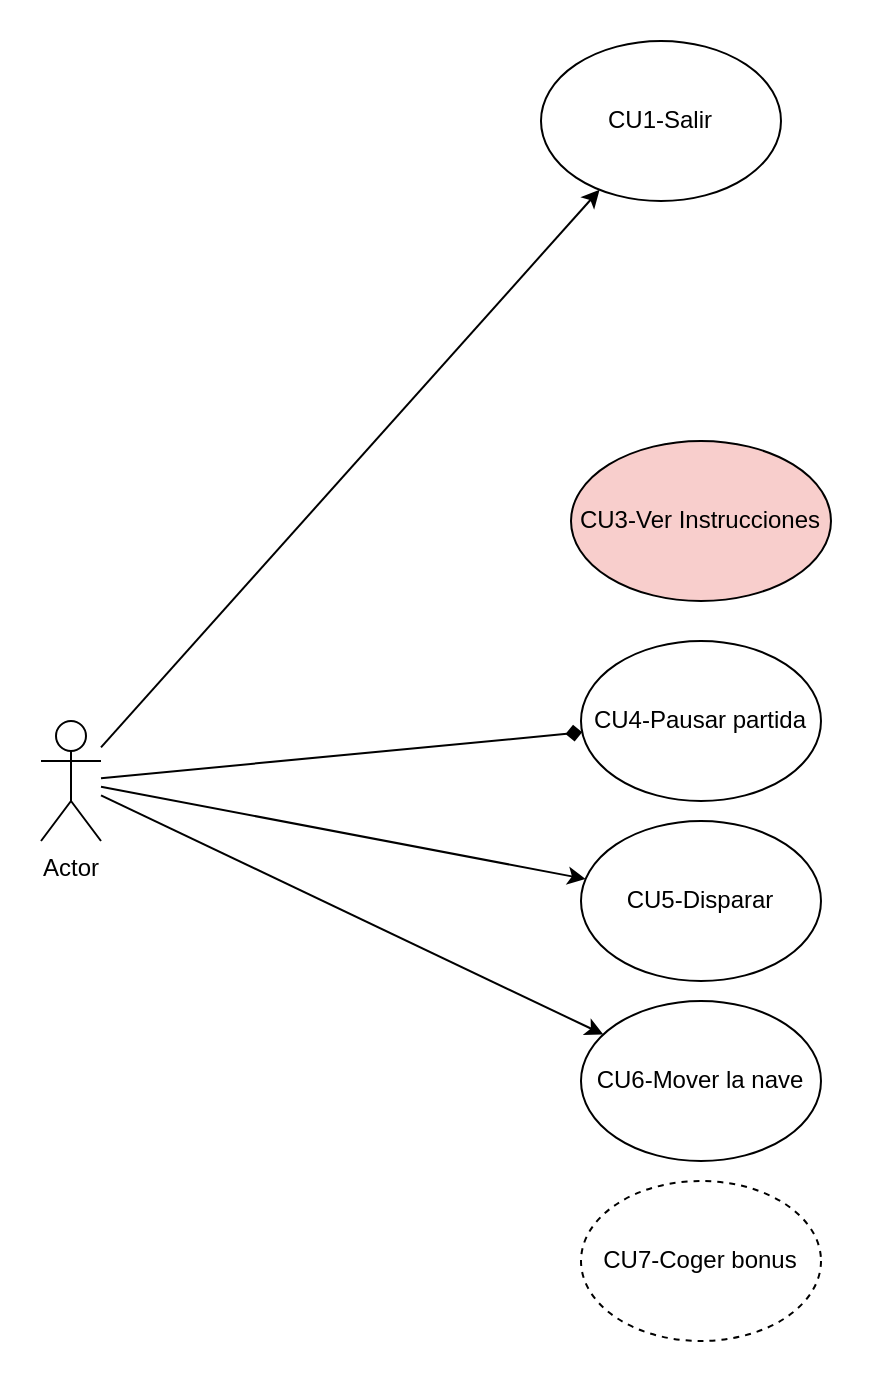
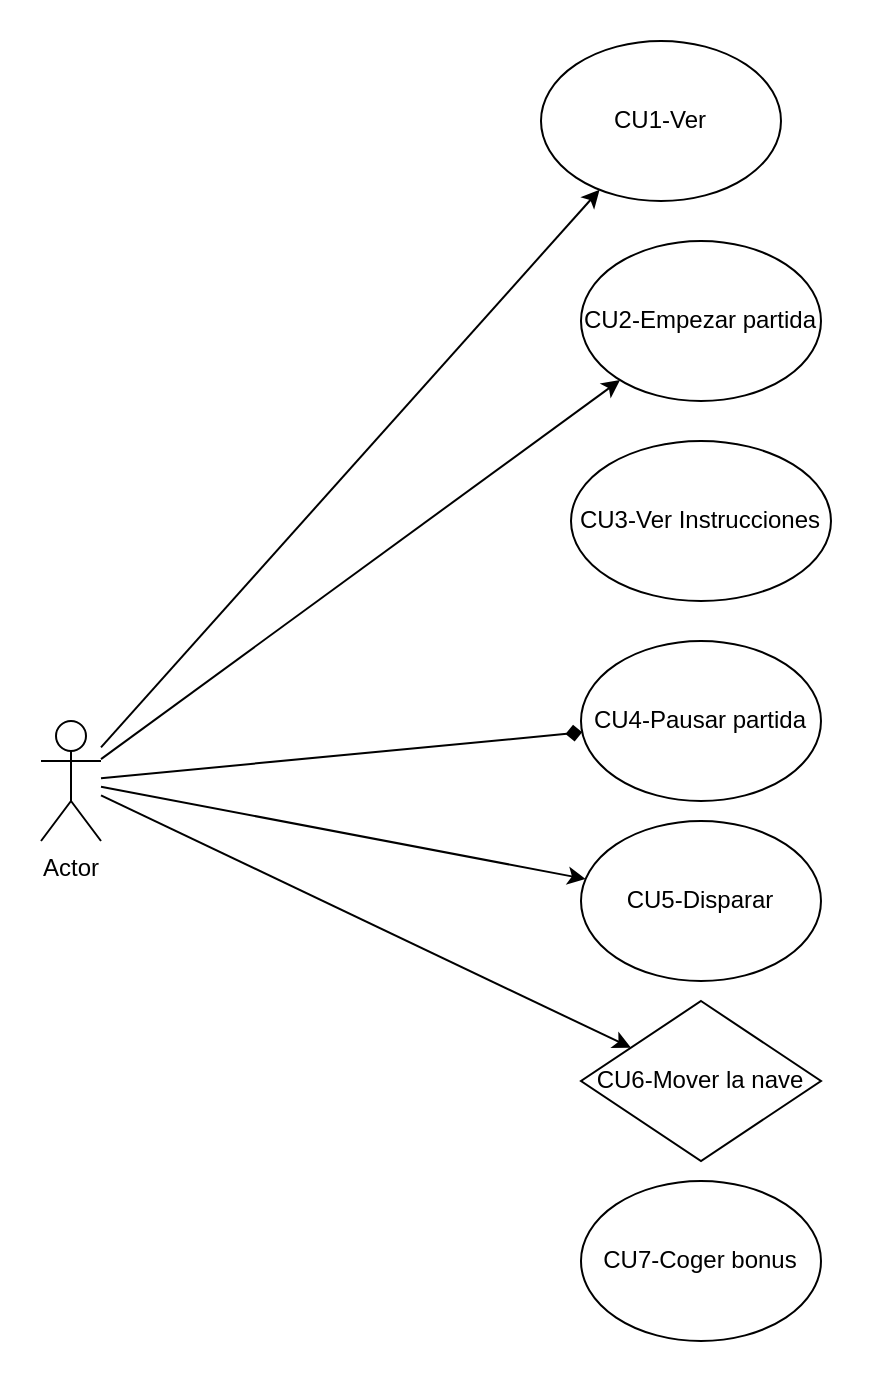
(661, 121) -> (661, 121)
none -> (701, 321)
(701, 521) -> (701, 521)
none -> (355, 573)
(701, 1081) -> (701, 1081)
(701, 1261) -> (701, 1261)
